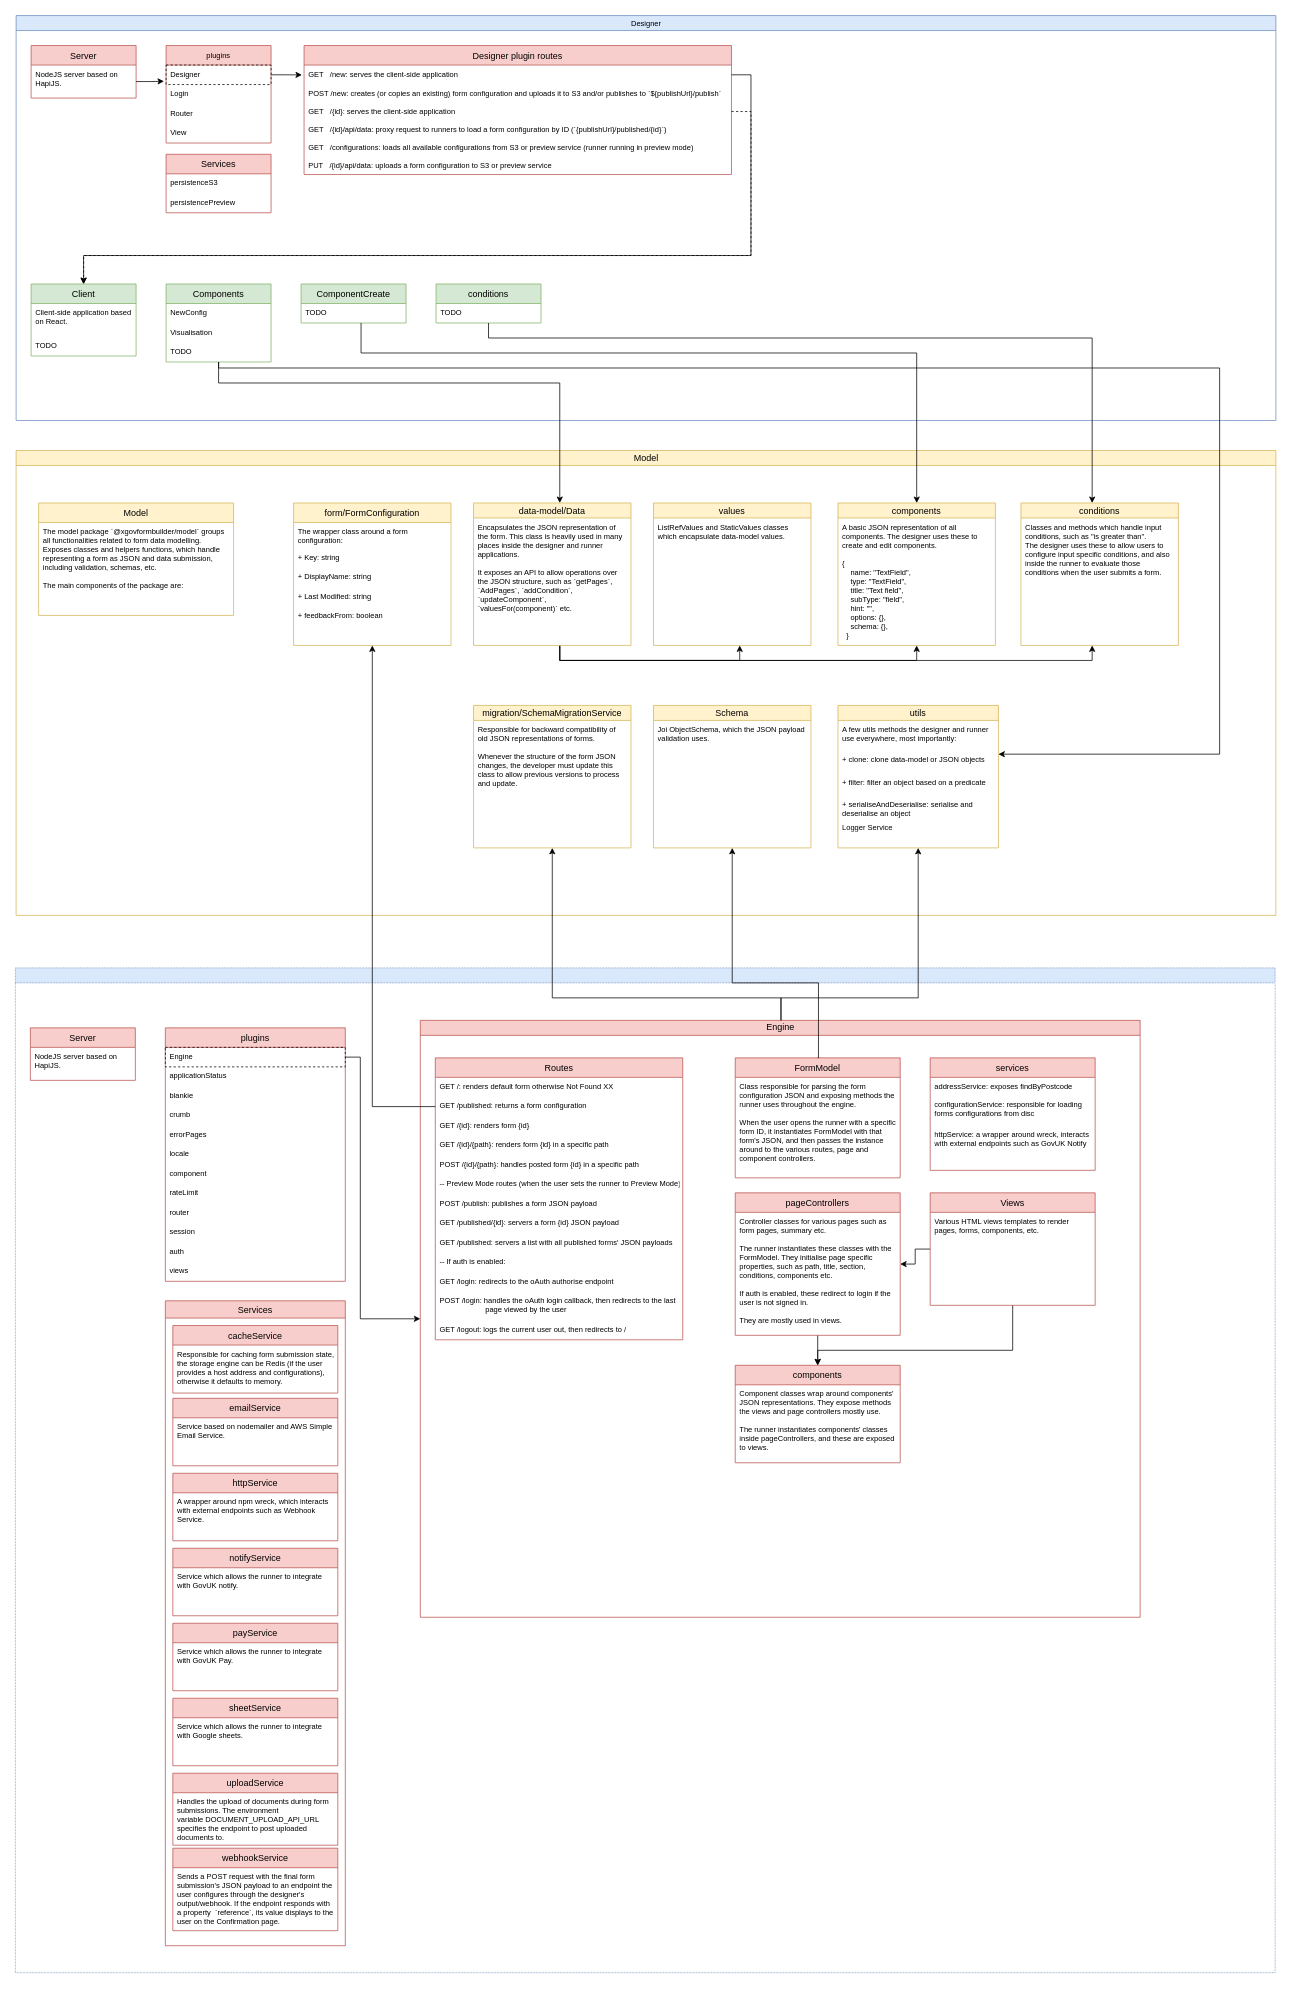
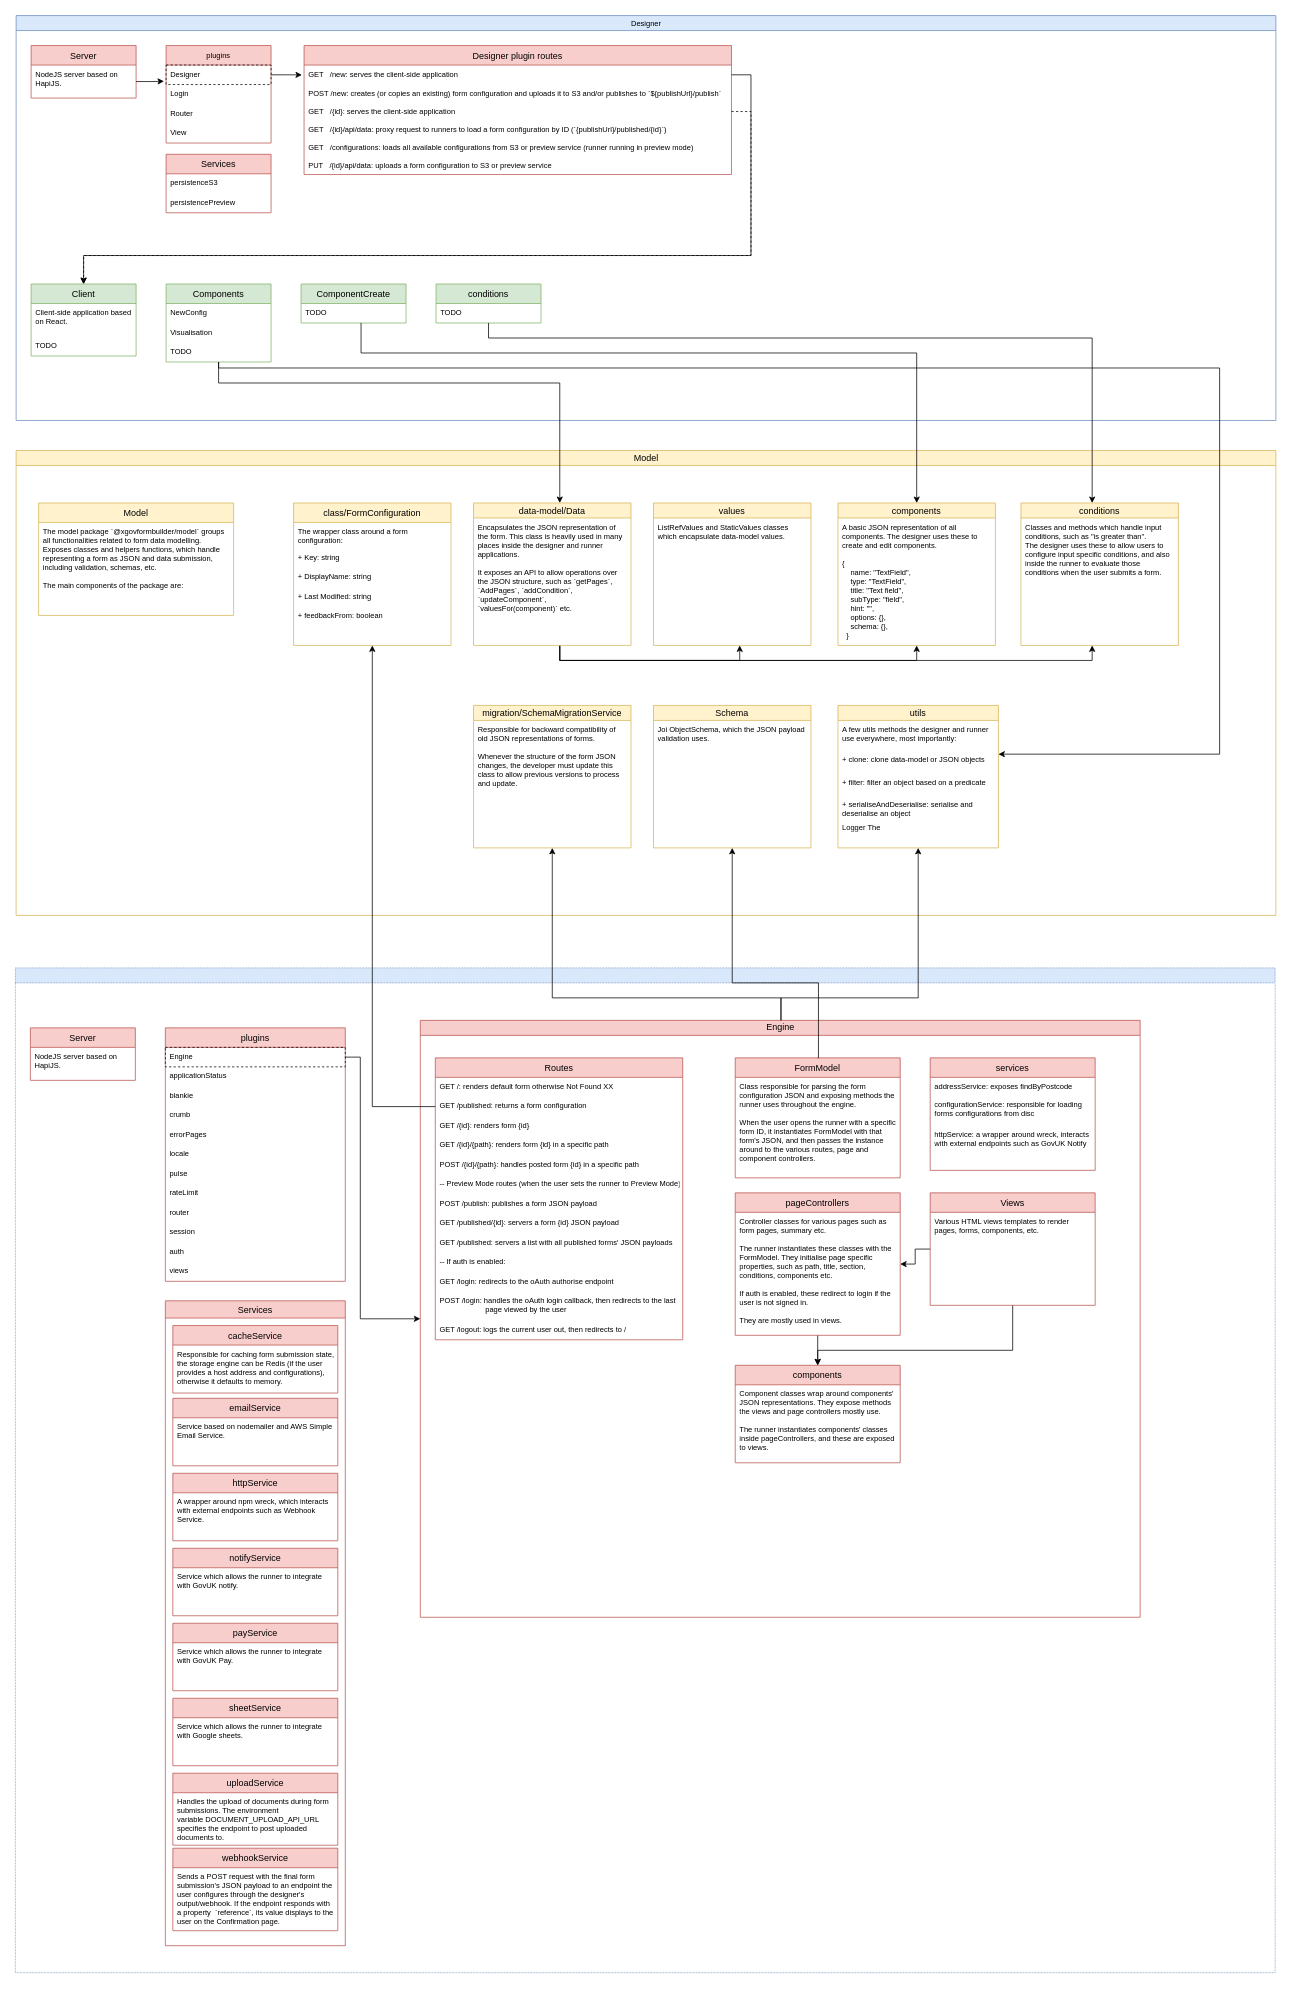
(372, 513) -> (372, 513)
(870, 828) -> (863, 828)
(188, 1174) -> (179, 1174)
